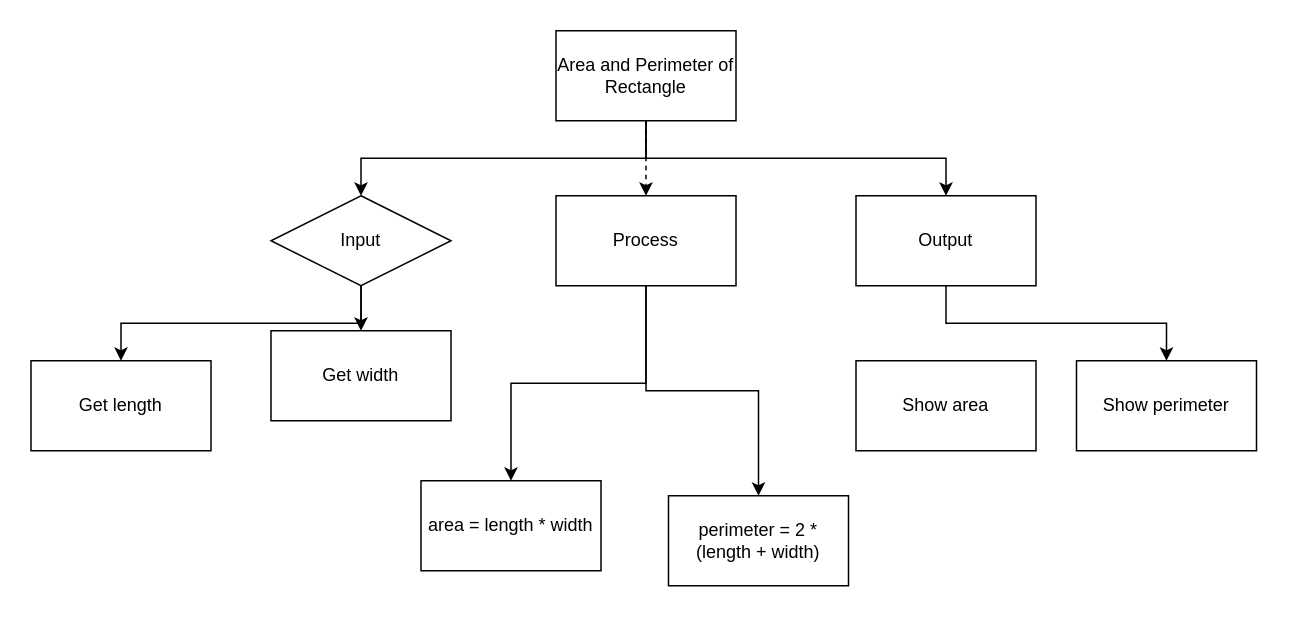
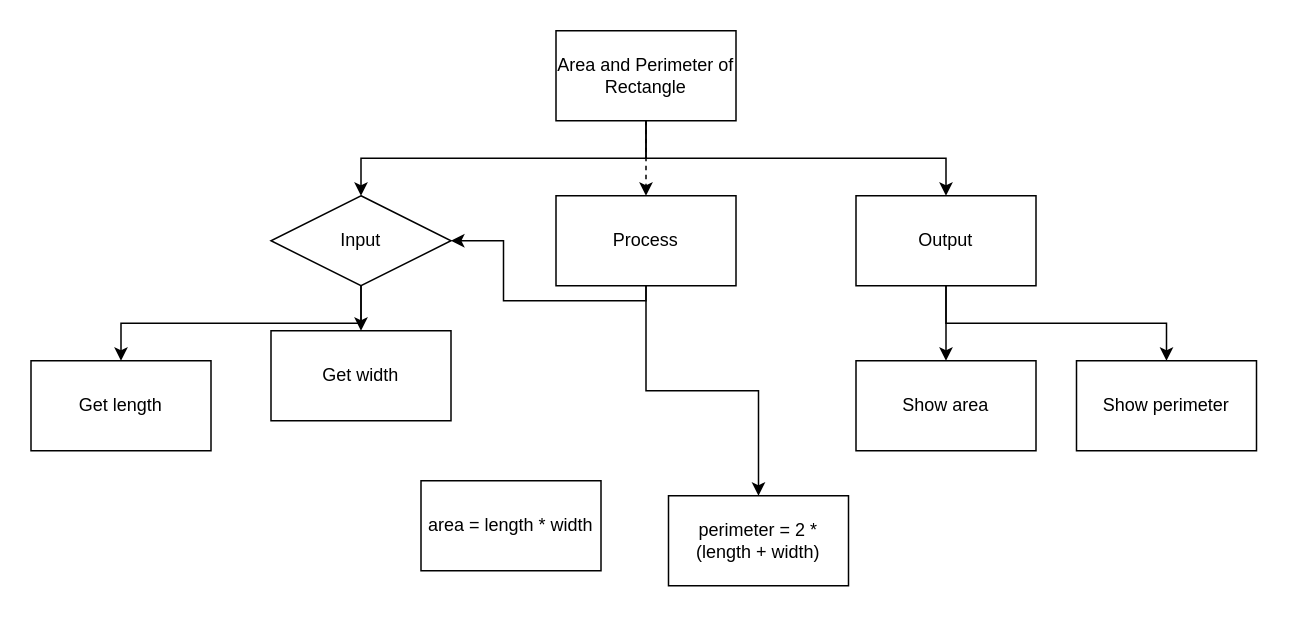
none -> (946, 338)
(534, 383) -> (522, 301)
